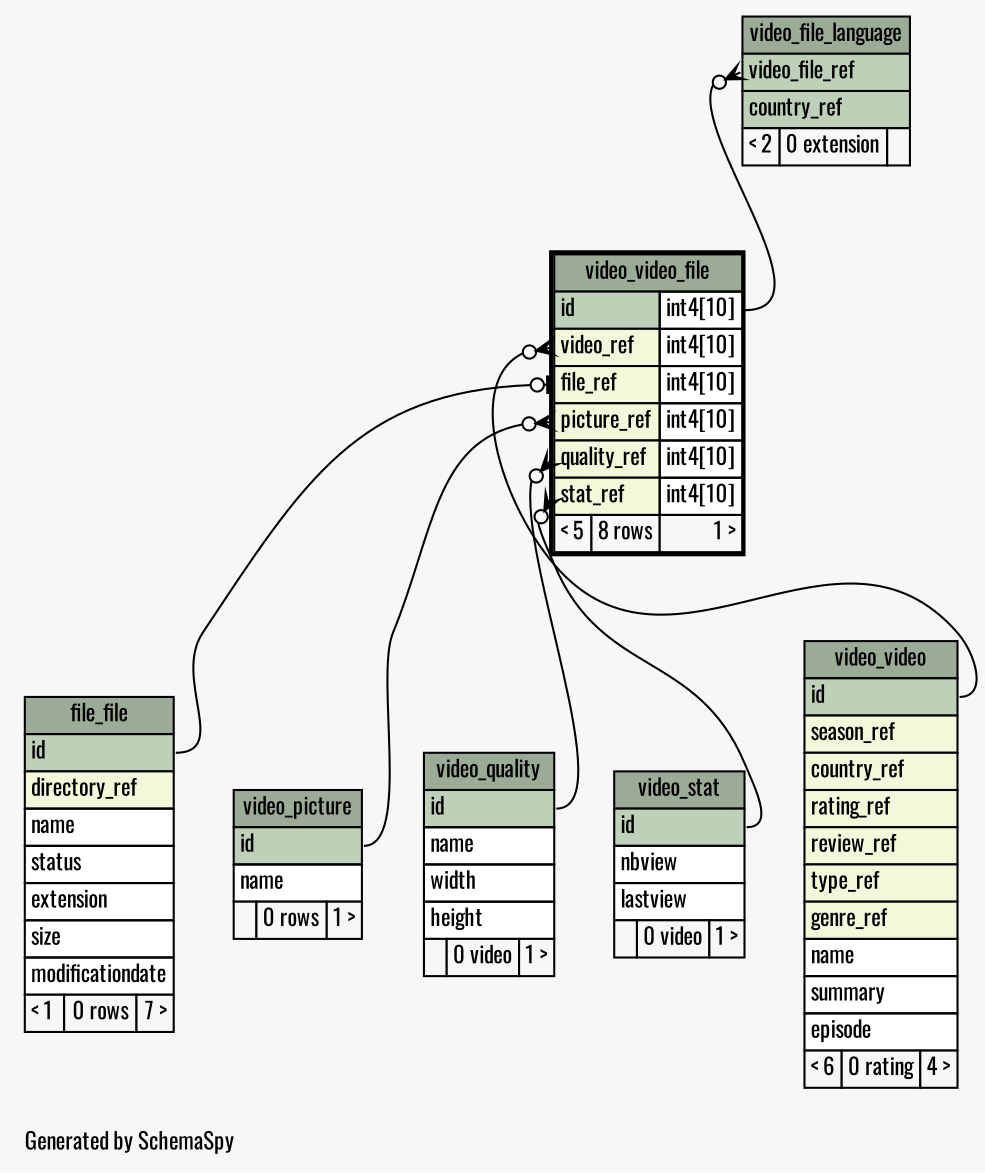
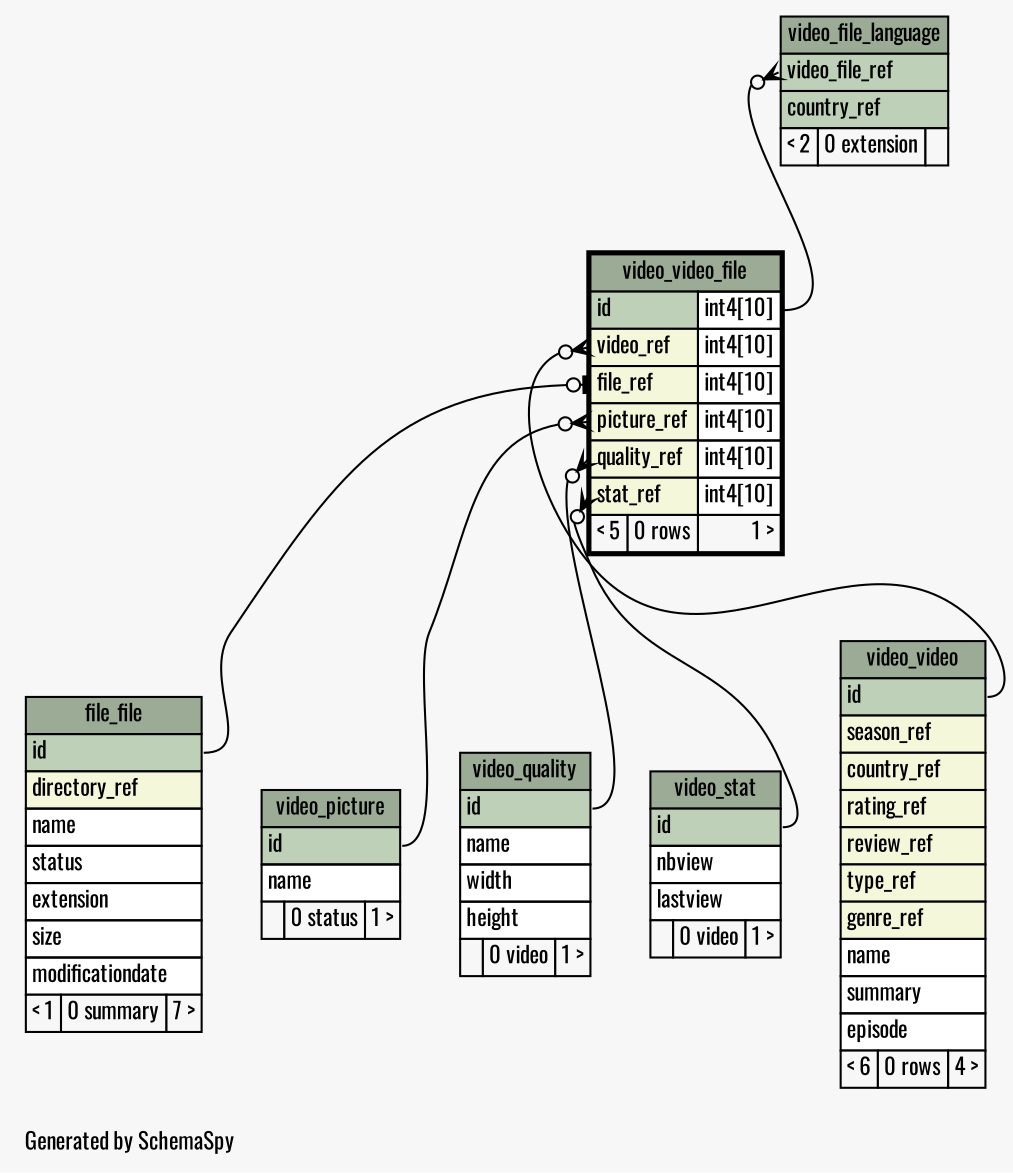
(626, 533) -> (663, 533)
(292, 919) -> (325, 919)
(101, 1012) -> (114, 1012)
(881, 1068) -> (913, 1068)
